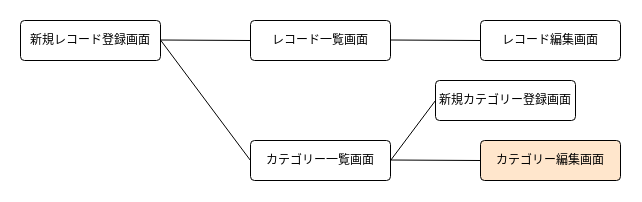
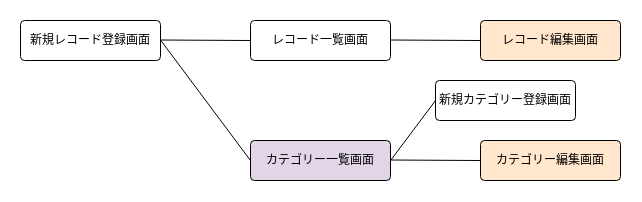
(551, 41) -> (551, 41)
(321, 161) -> (321, 161)
